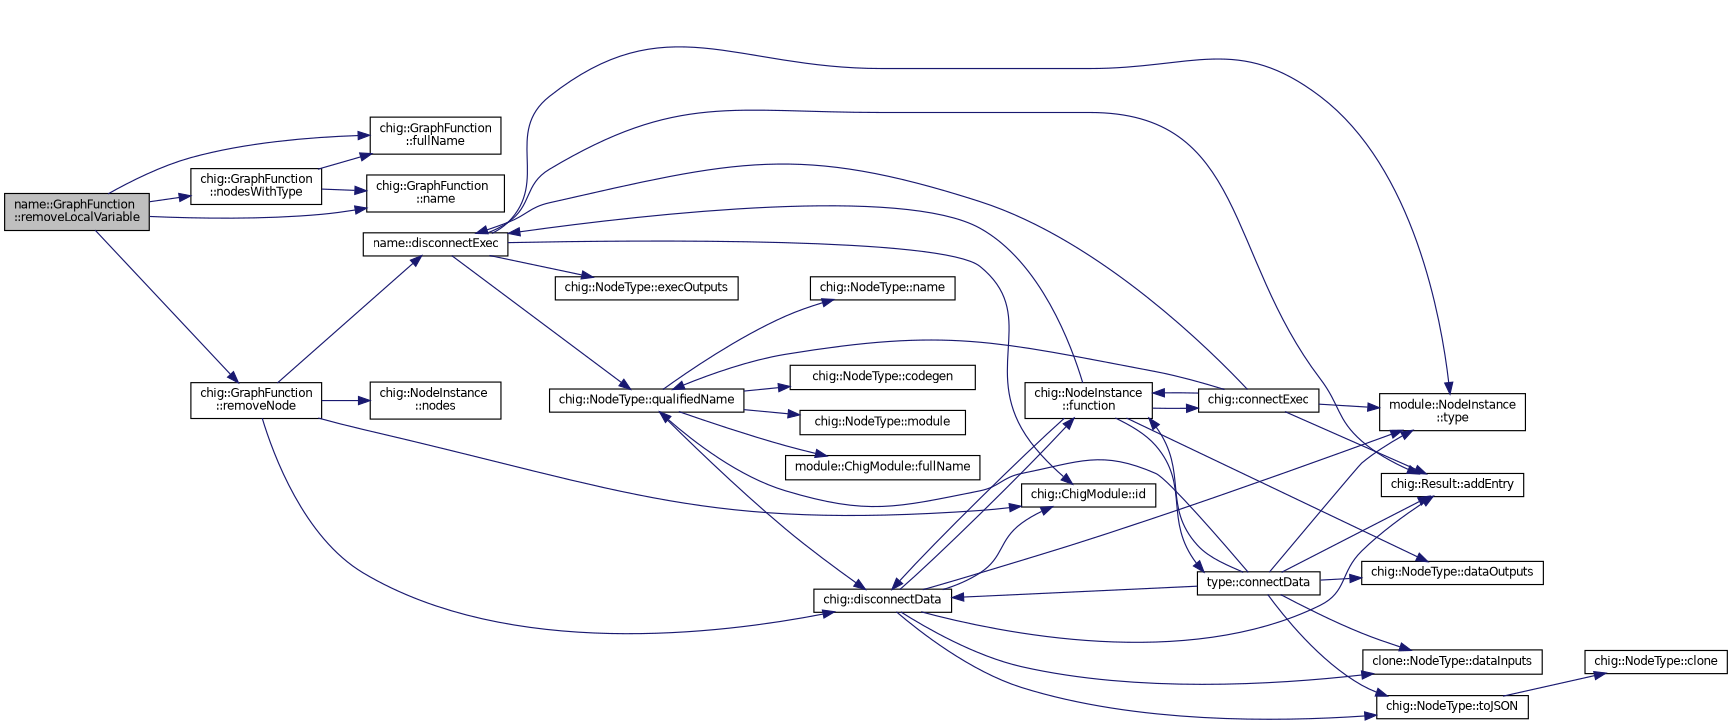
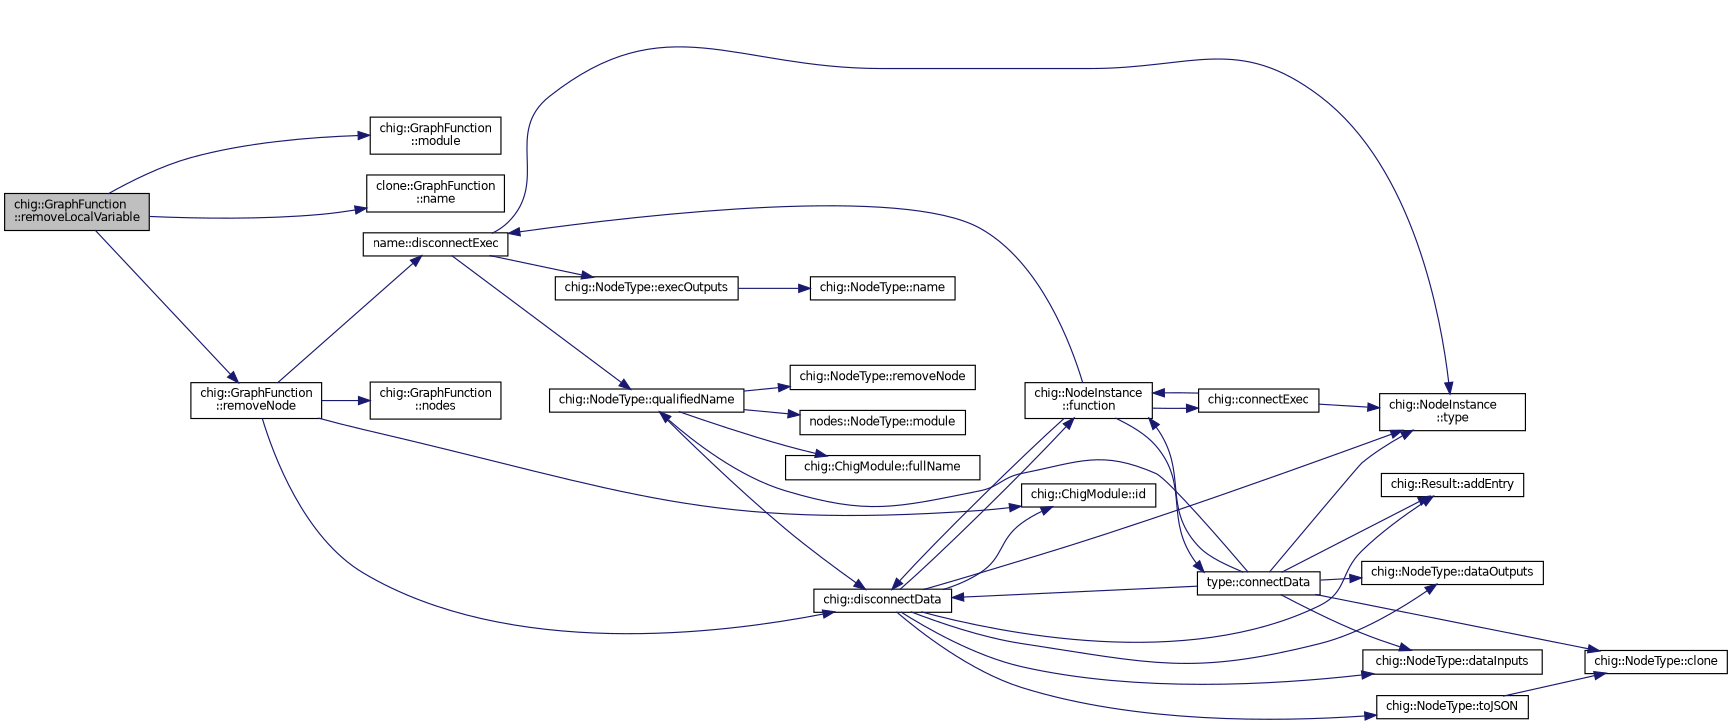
(1020, 113) -> none
(436, 136) -> (436, 136)
(895, 178) -> none
(256, 187) -> none
(436, 193) -> (436, 193)
(77, 212) -> (77, 212)
(864, 246) -> none
(739, 340) -> (768, 288)
(954, 341) -> none
(883, 377) -> (883, 377)
(436, 401) -> (436, 401)
(1453, 412) -> (1453, 412)
(883, 423) -> (883, 423)
(1350, 440) -> none
(883, 468) -> (883, 468)
(1272, 487) -> (1173, 663)
(1316, 650) -> (1452, 622)
(1453, 662) -> (1453, 662)
